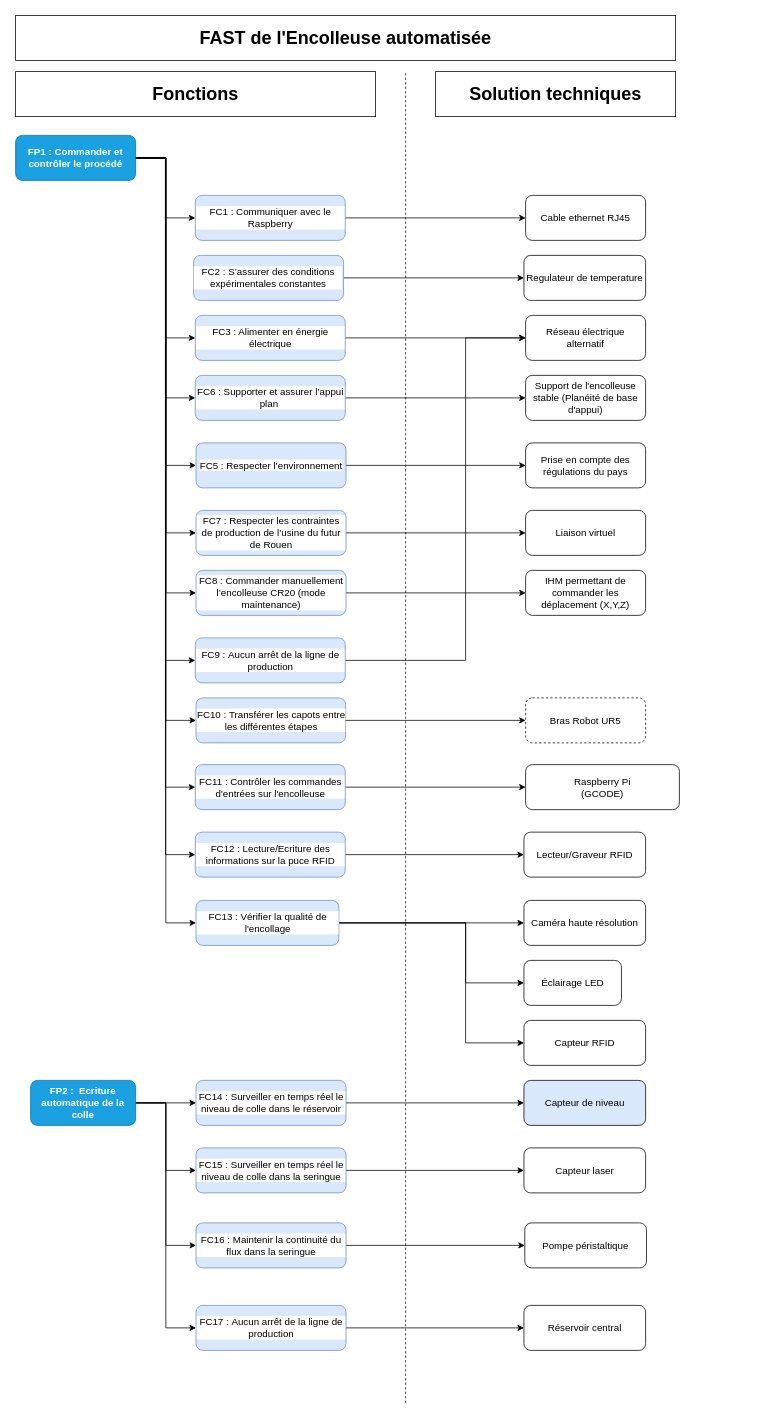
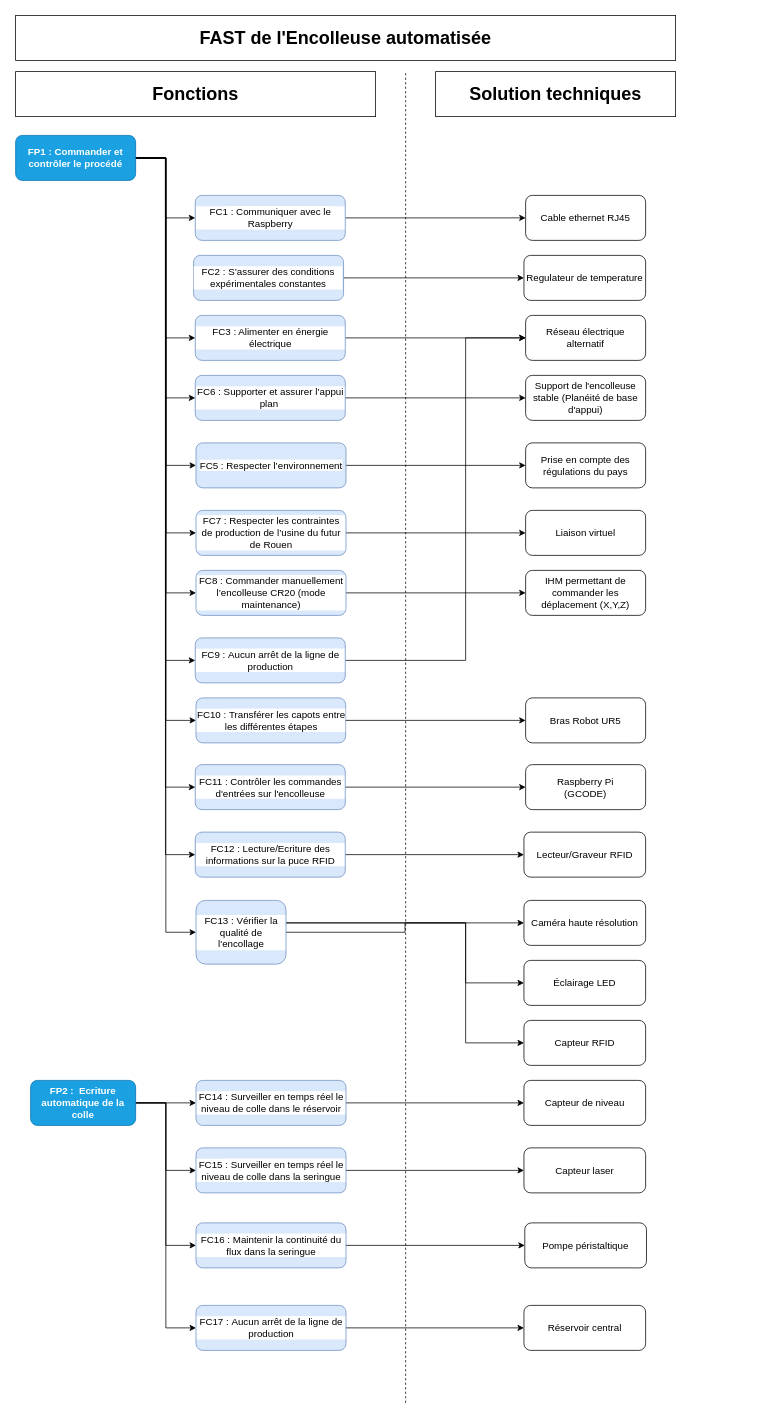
(585, 720) -> (585, 720)
(602, 787) -> (585, 787)
(267, 923) -> (241, 932)
(572, 983) -> (585, 983)
(585, 1103) -> (585, 1103)
